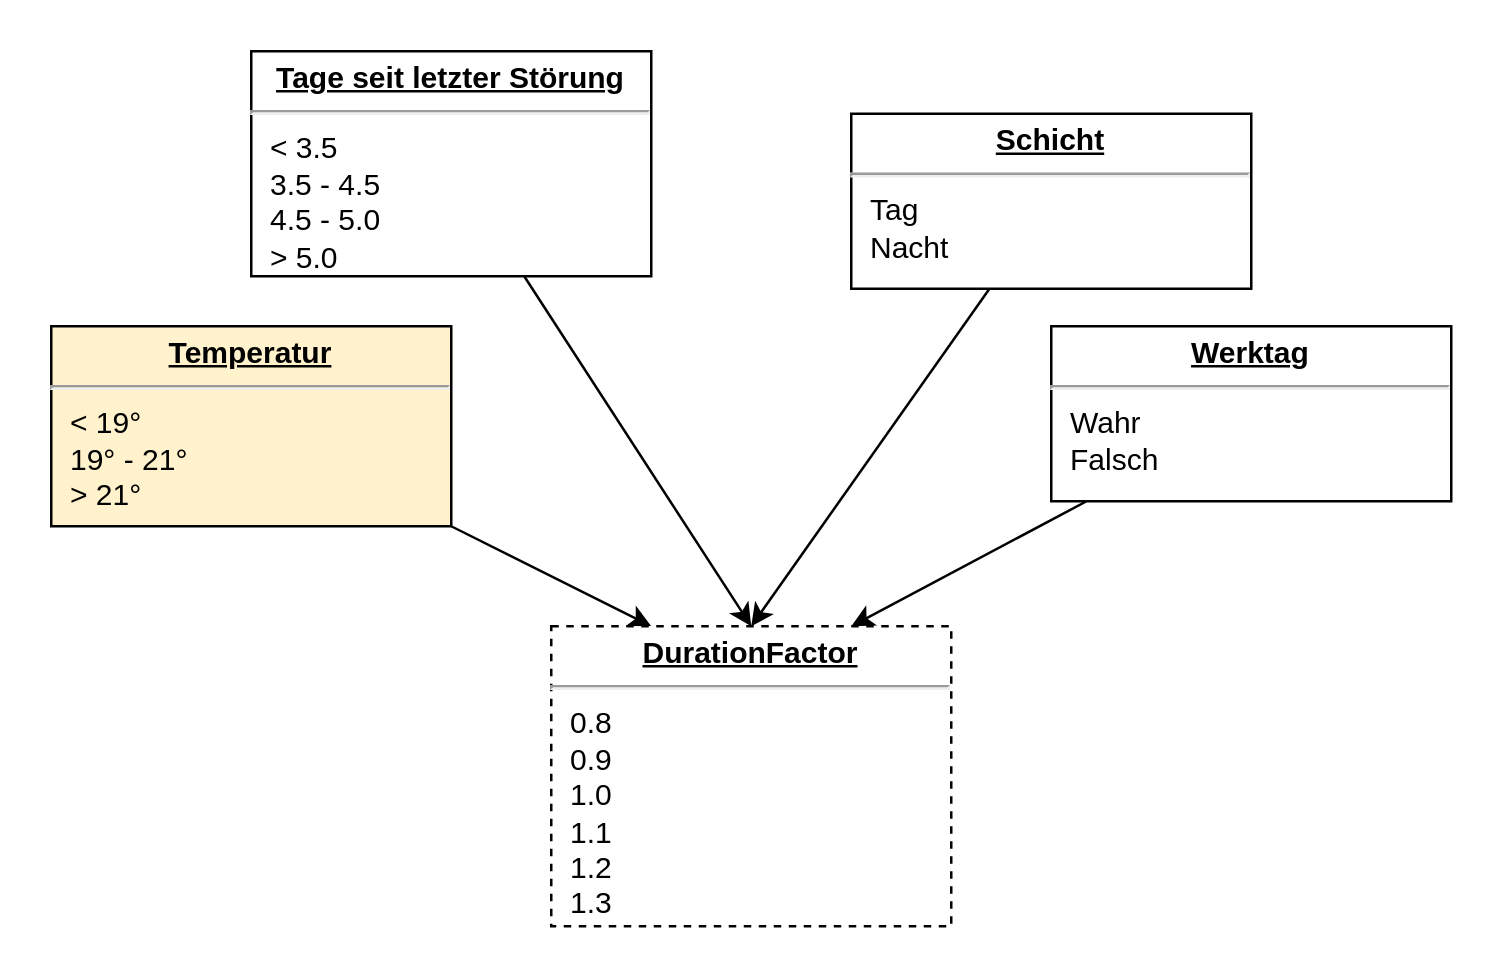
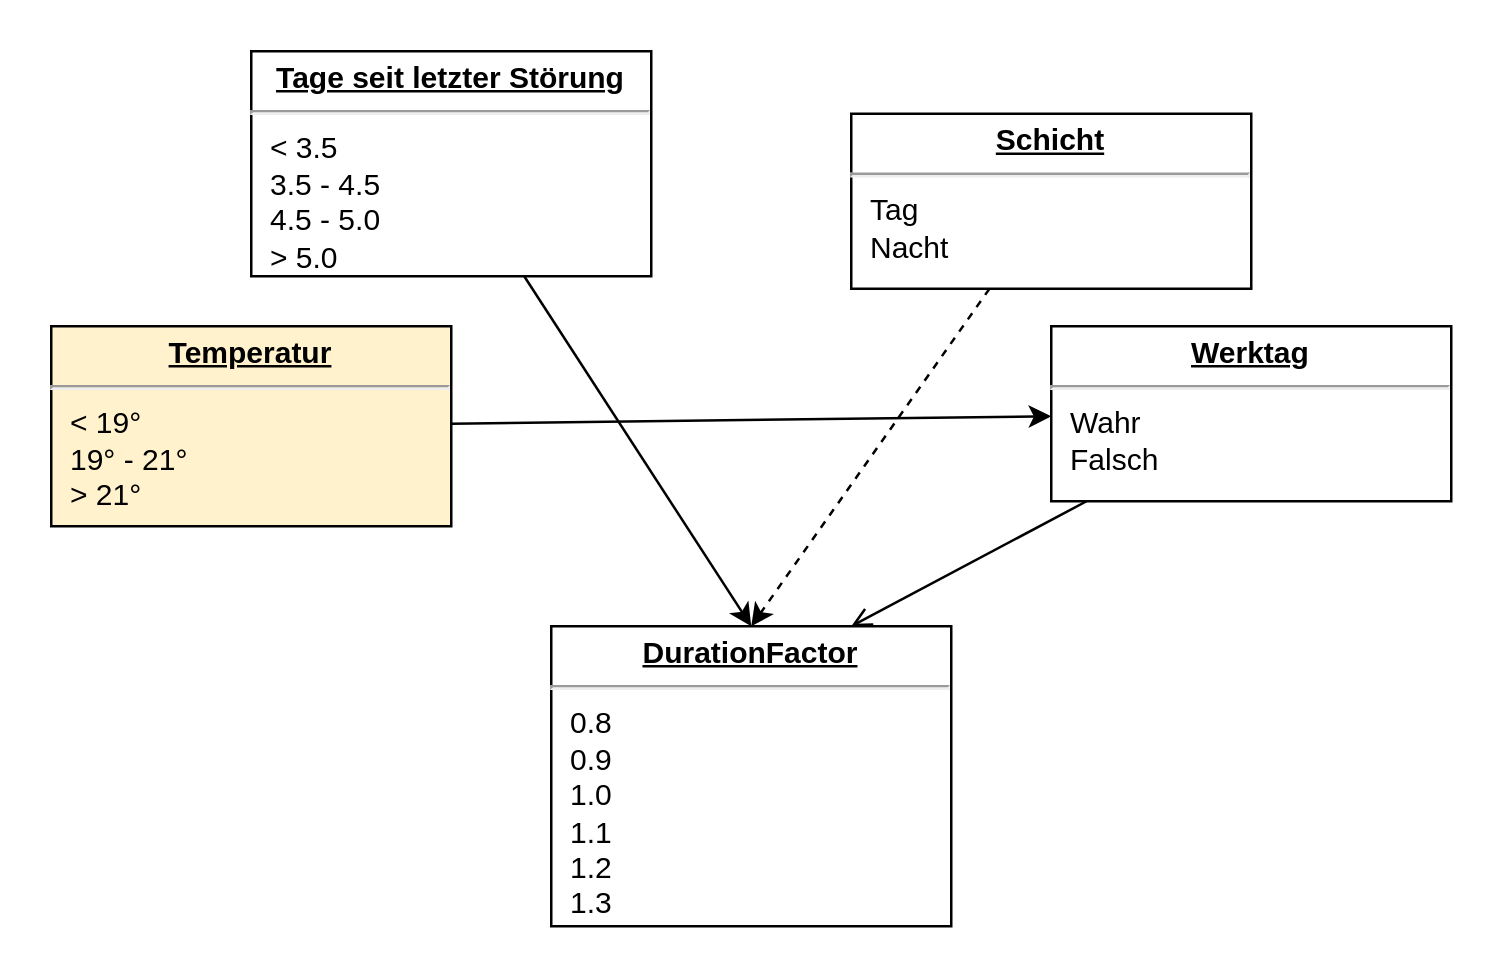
(830, 515) -> (830, 515)
(544, 572) -> (758, 420)
(867, 618) -> (864, 619)
(751, 776) -> (751, 776)
